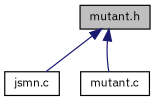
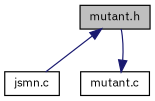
(107, 56) -> (123, 45)
